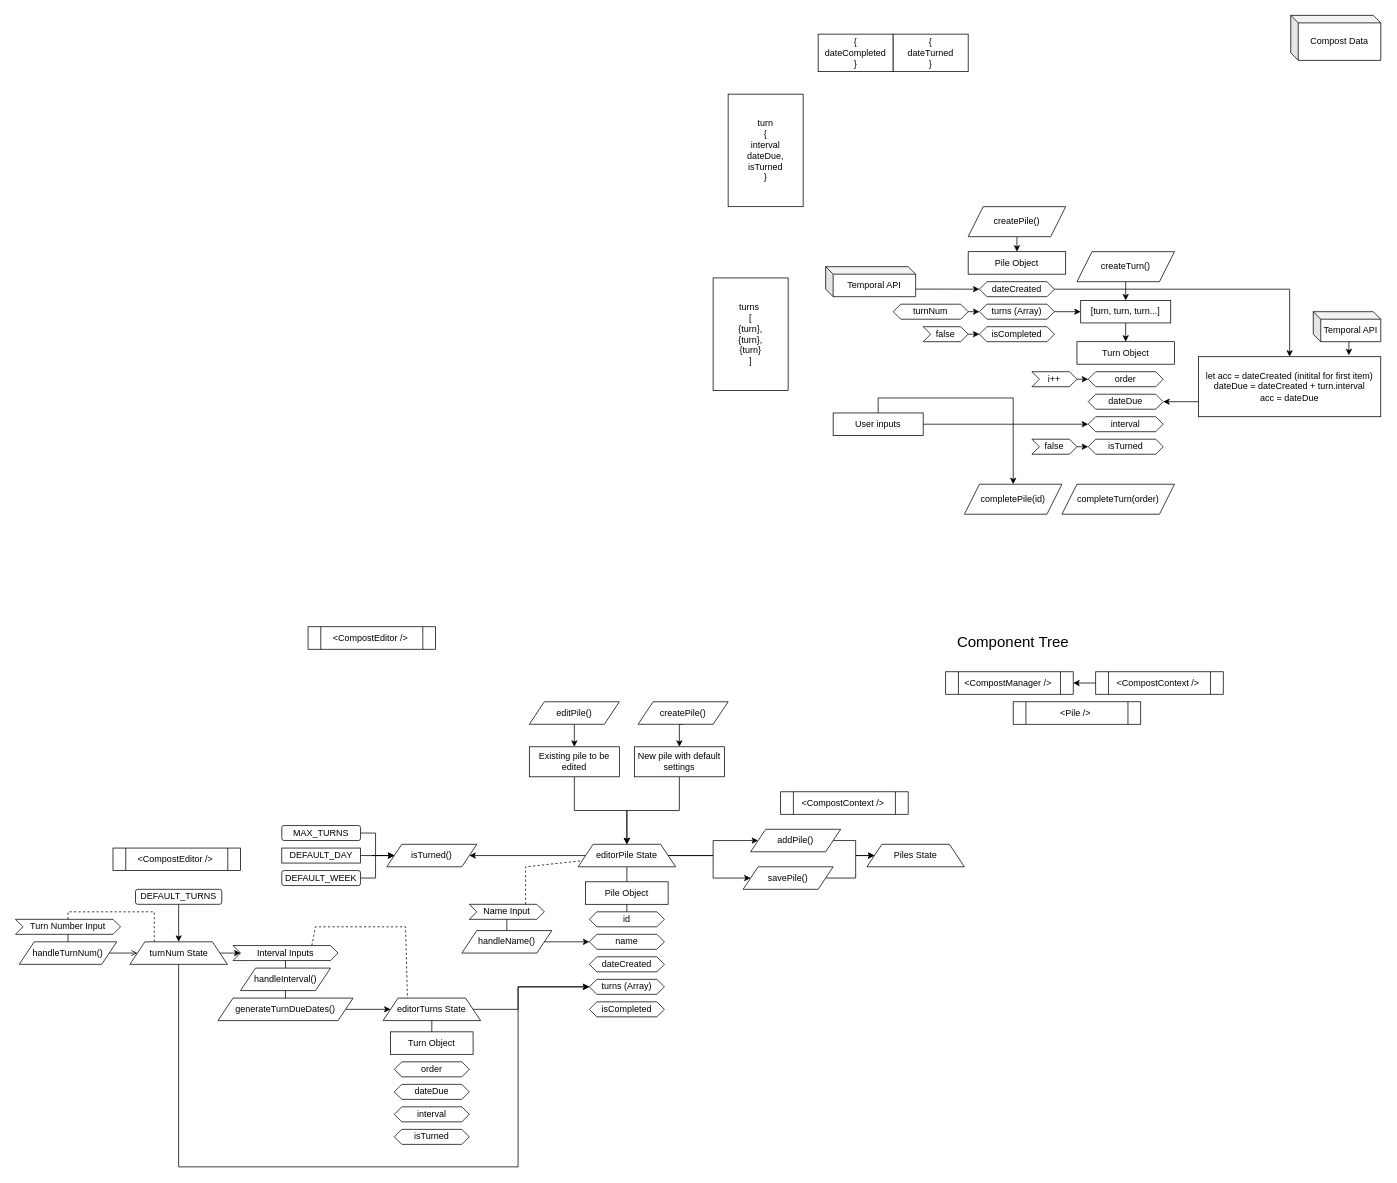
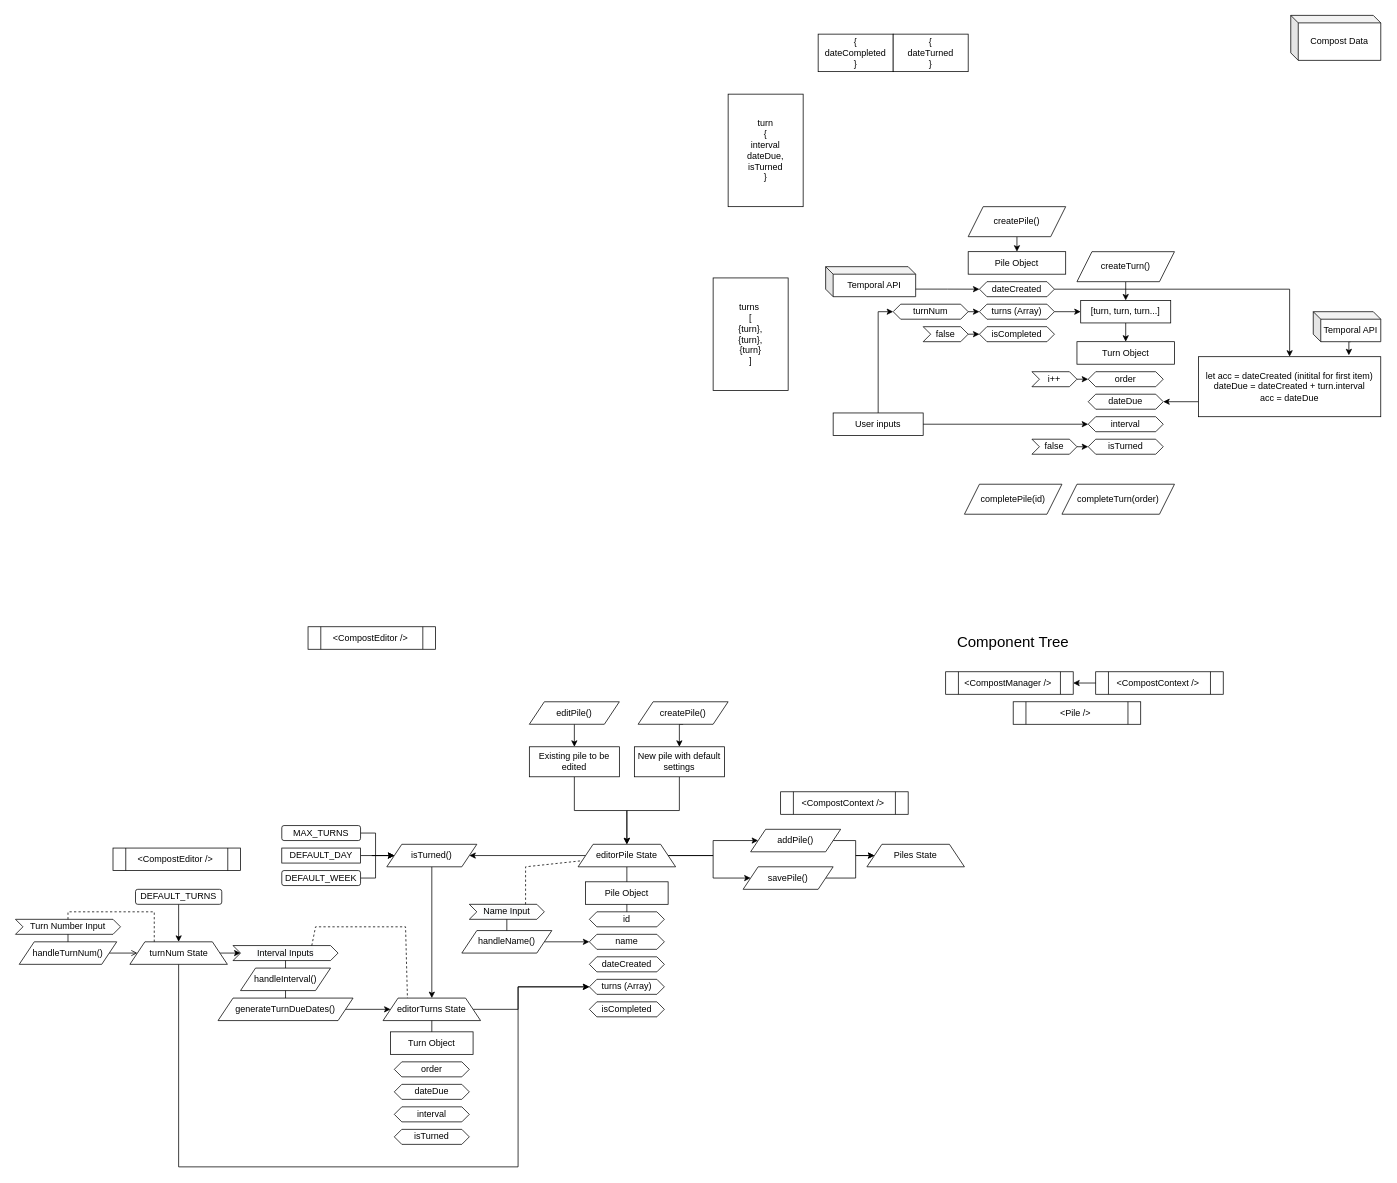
(1013, 437) -> (882, 312)
none -> (432, 930)
